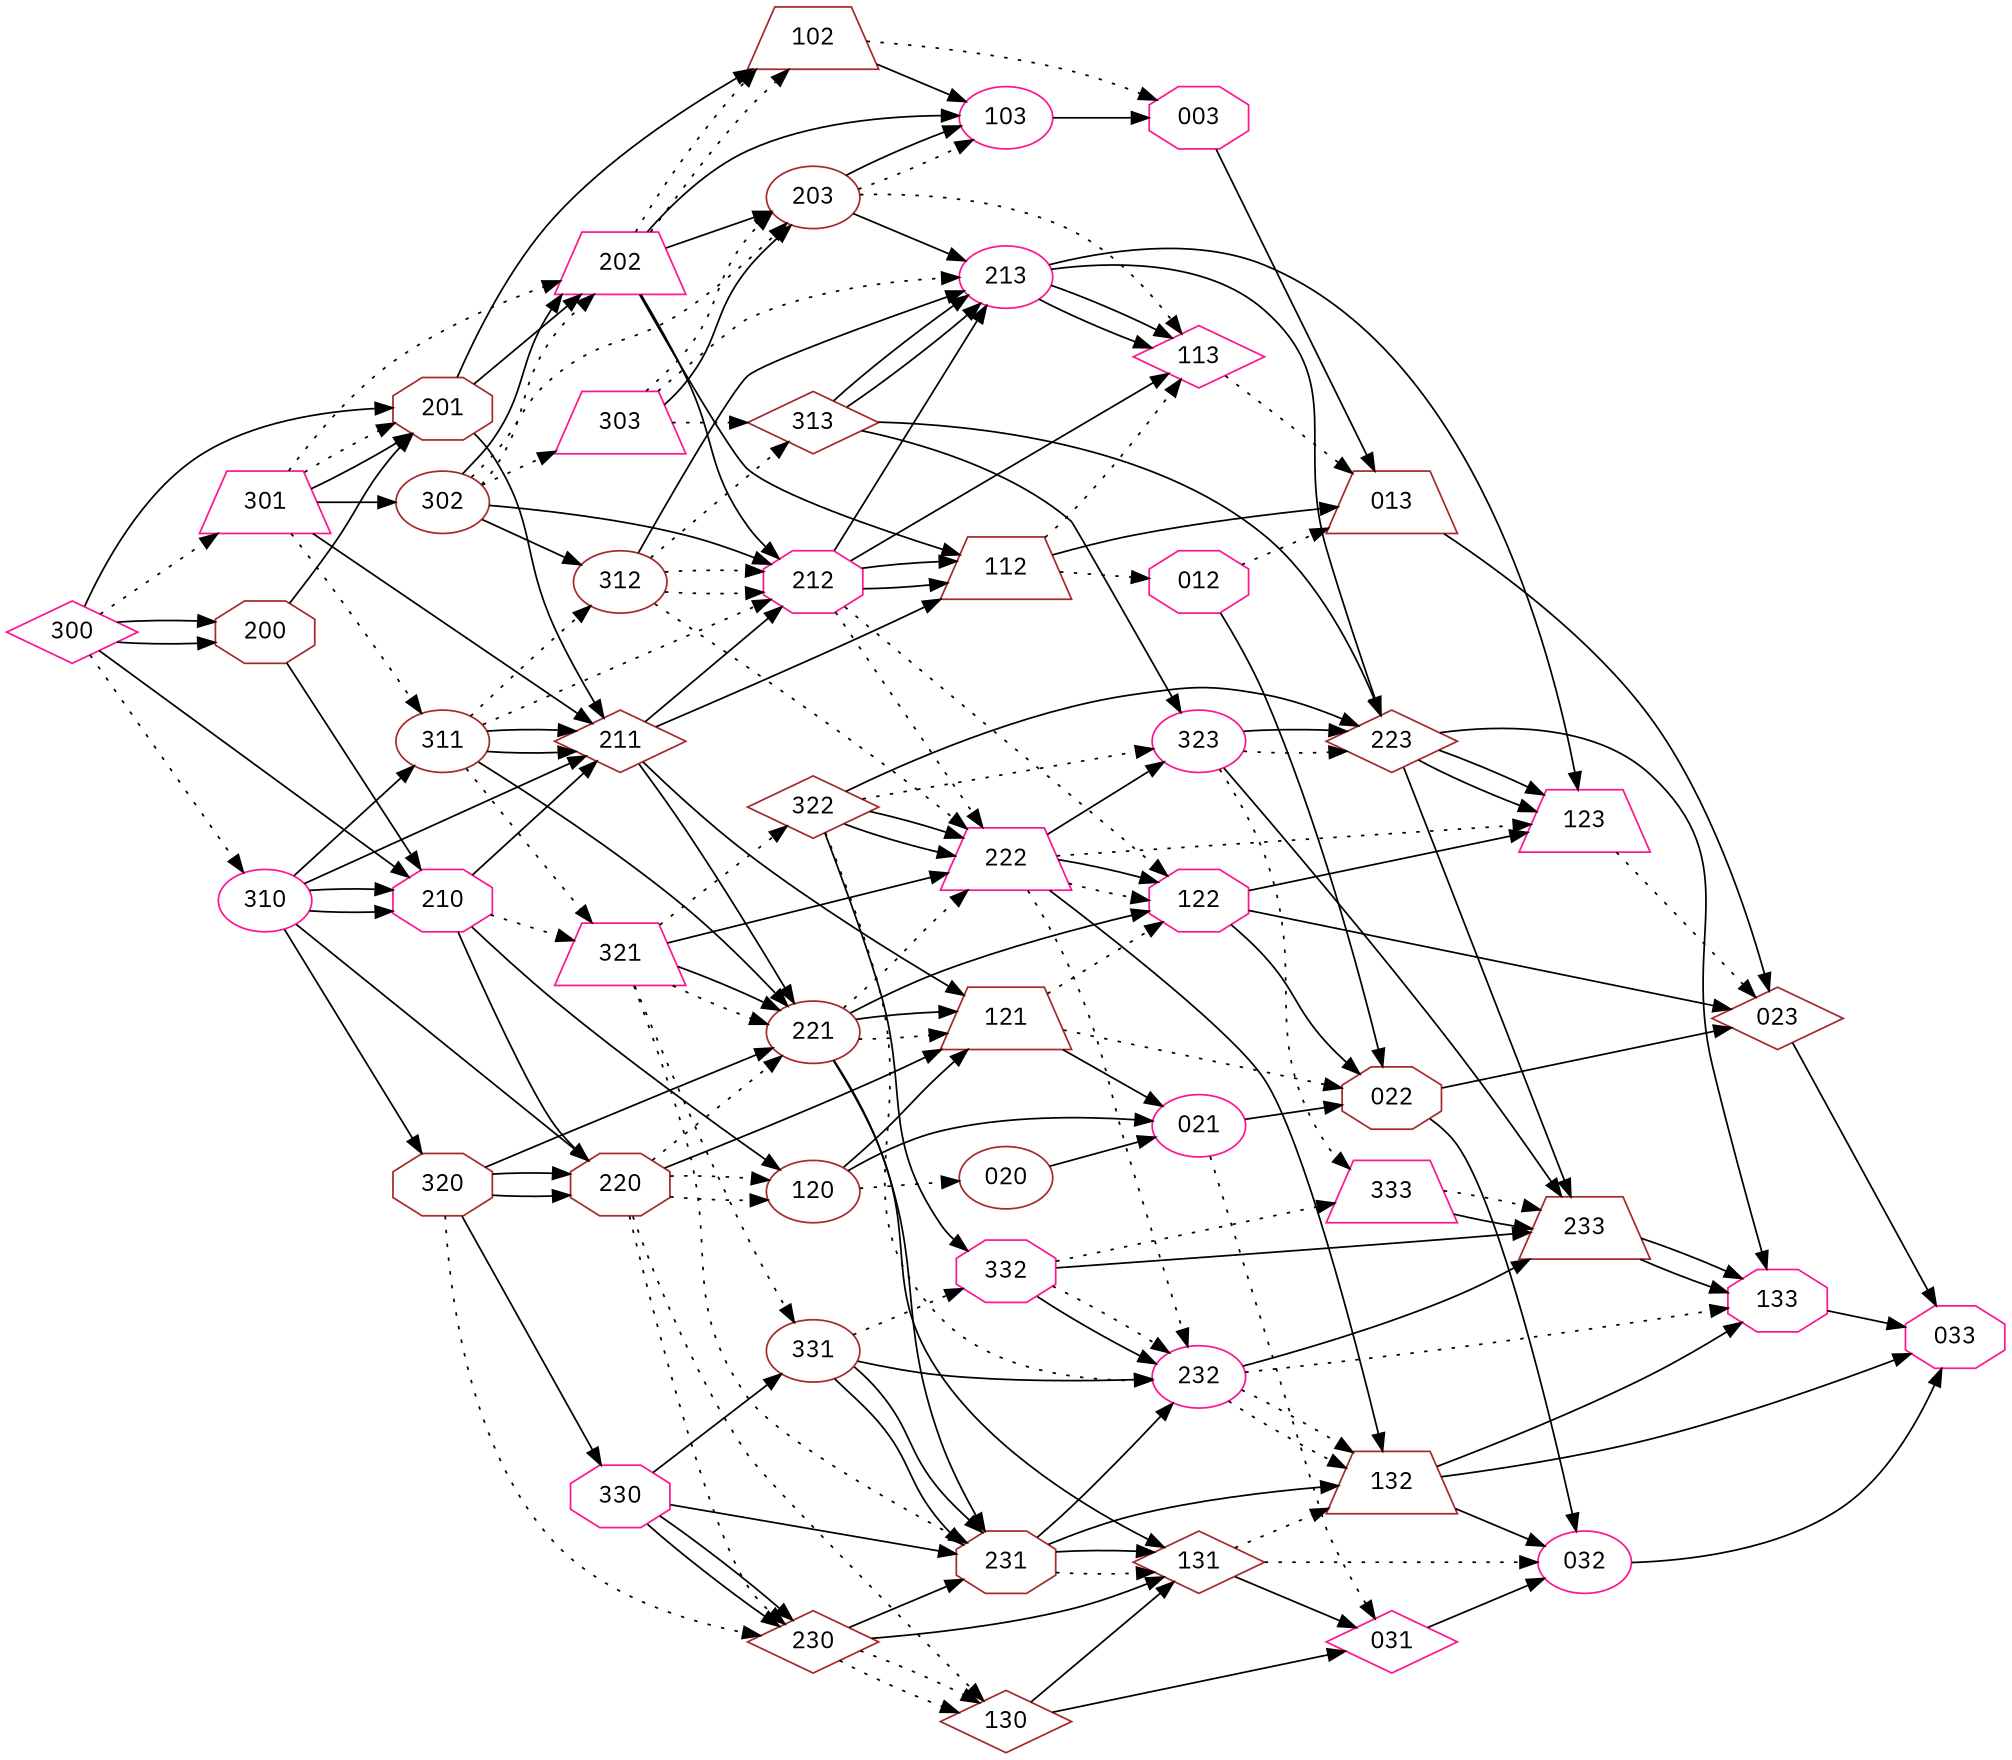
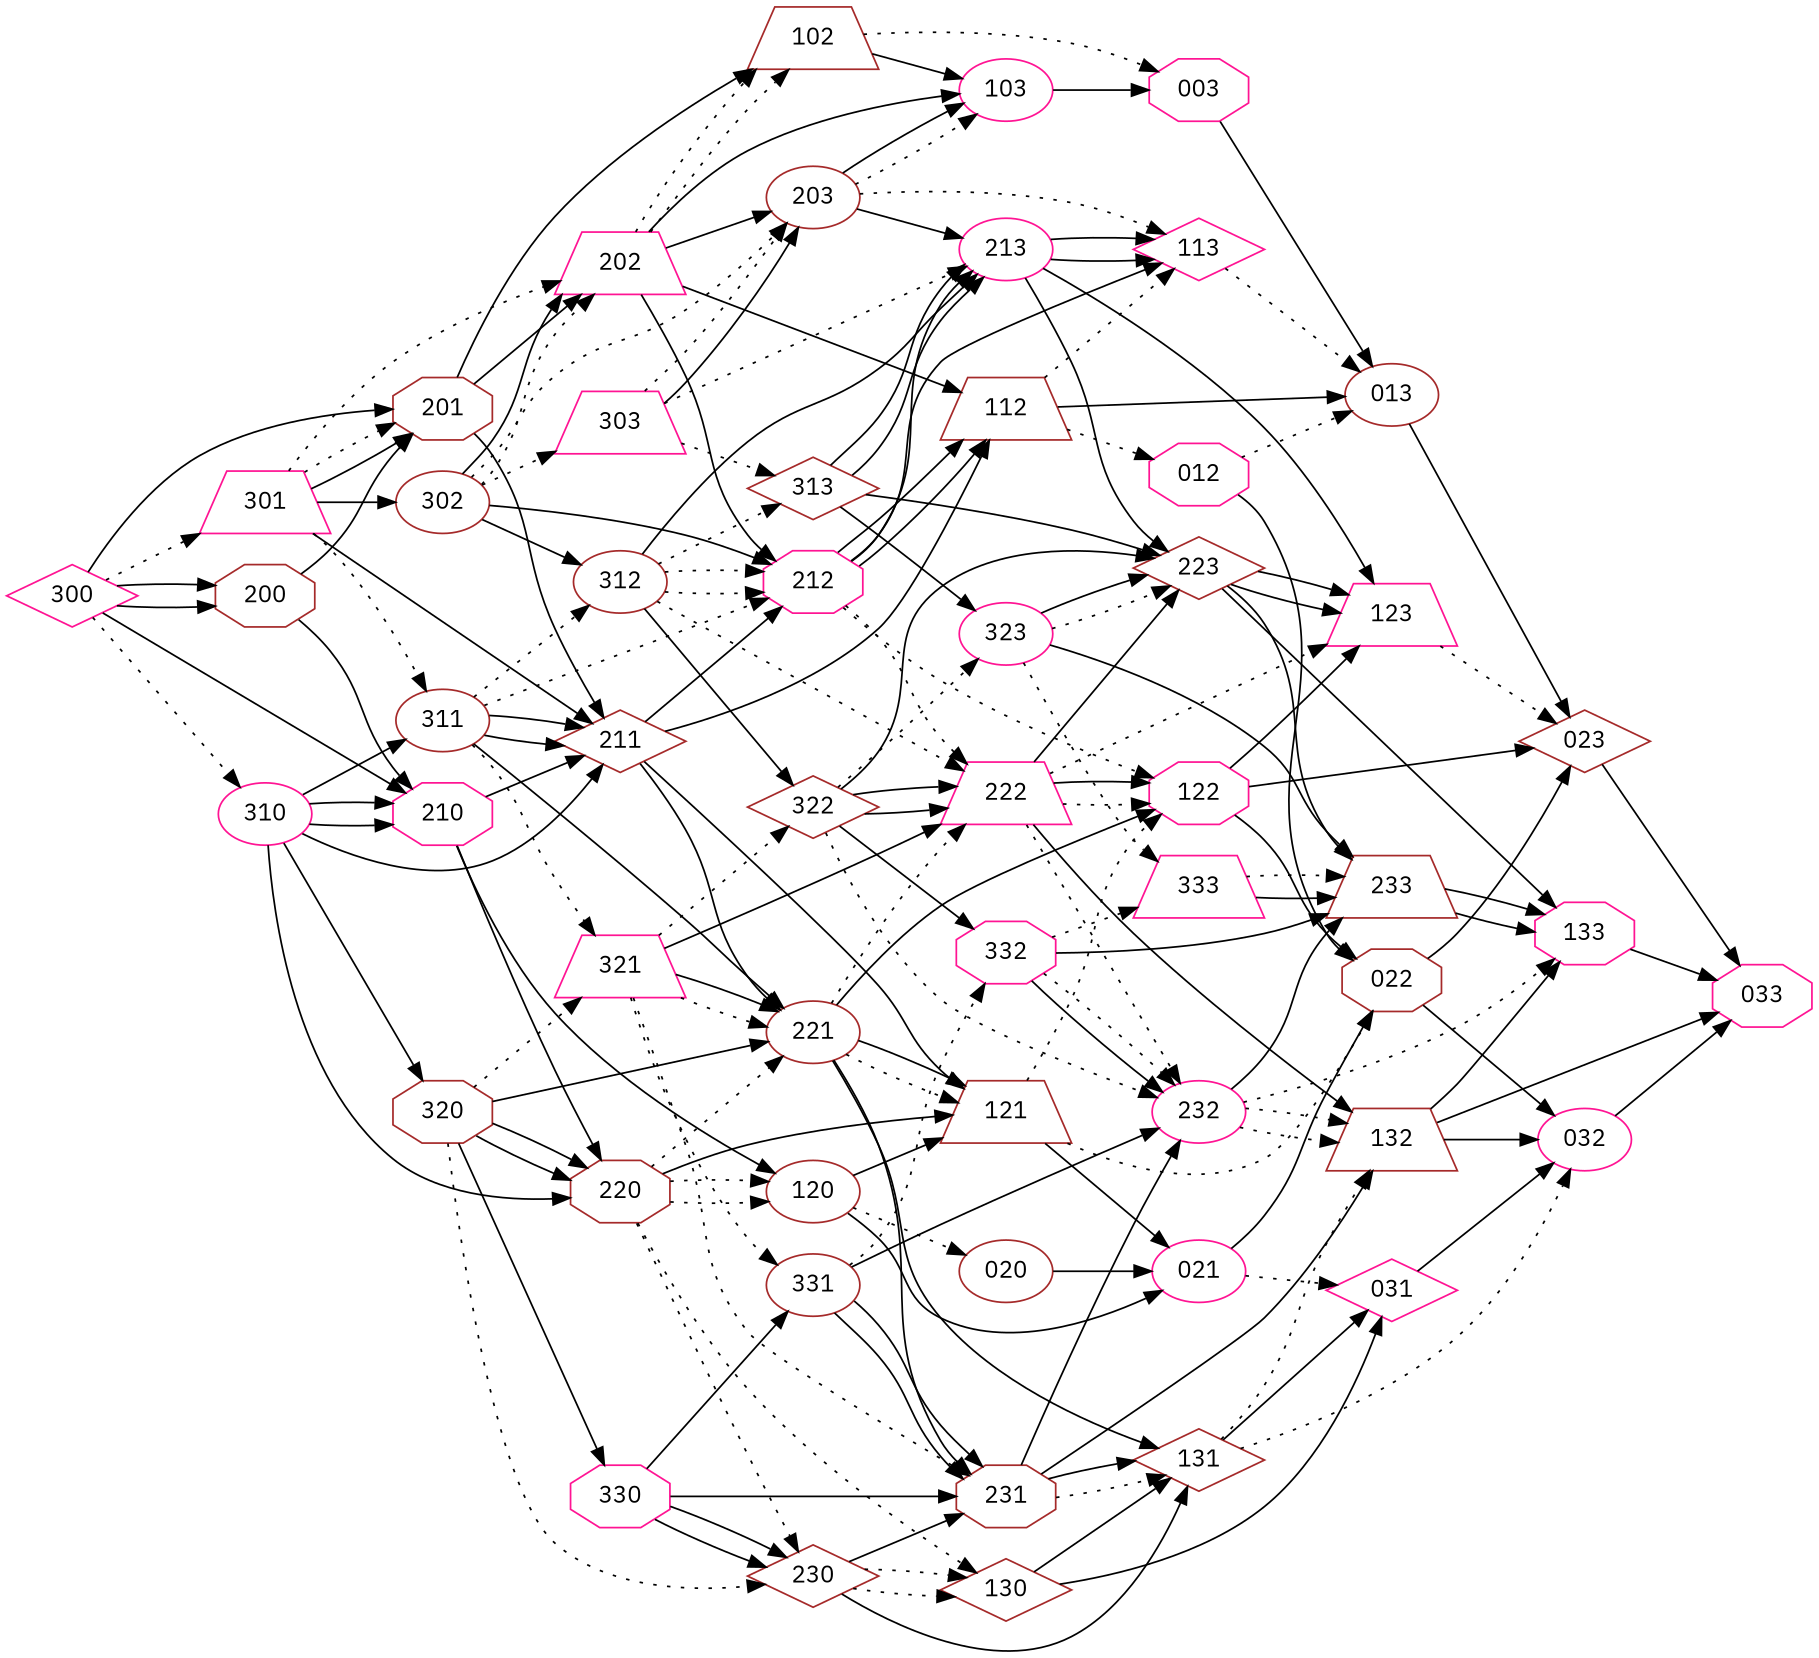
(1392, 502) -> (1392, 395)
none -> (713, 690)
(1098, 803) -> (1101, 683)
(524, 925) -> (521, 1048)
